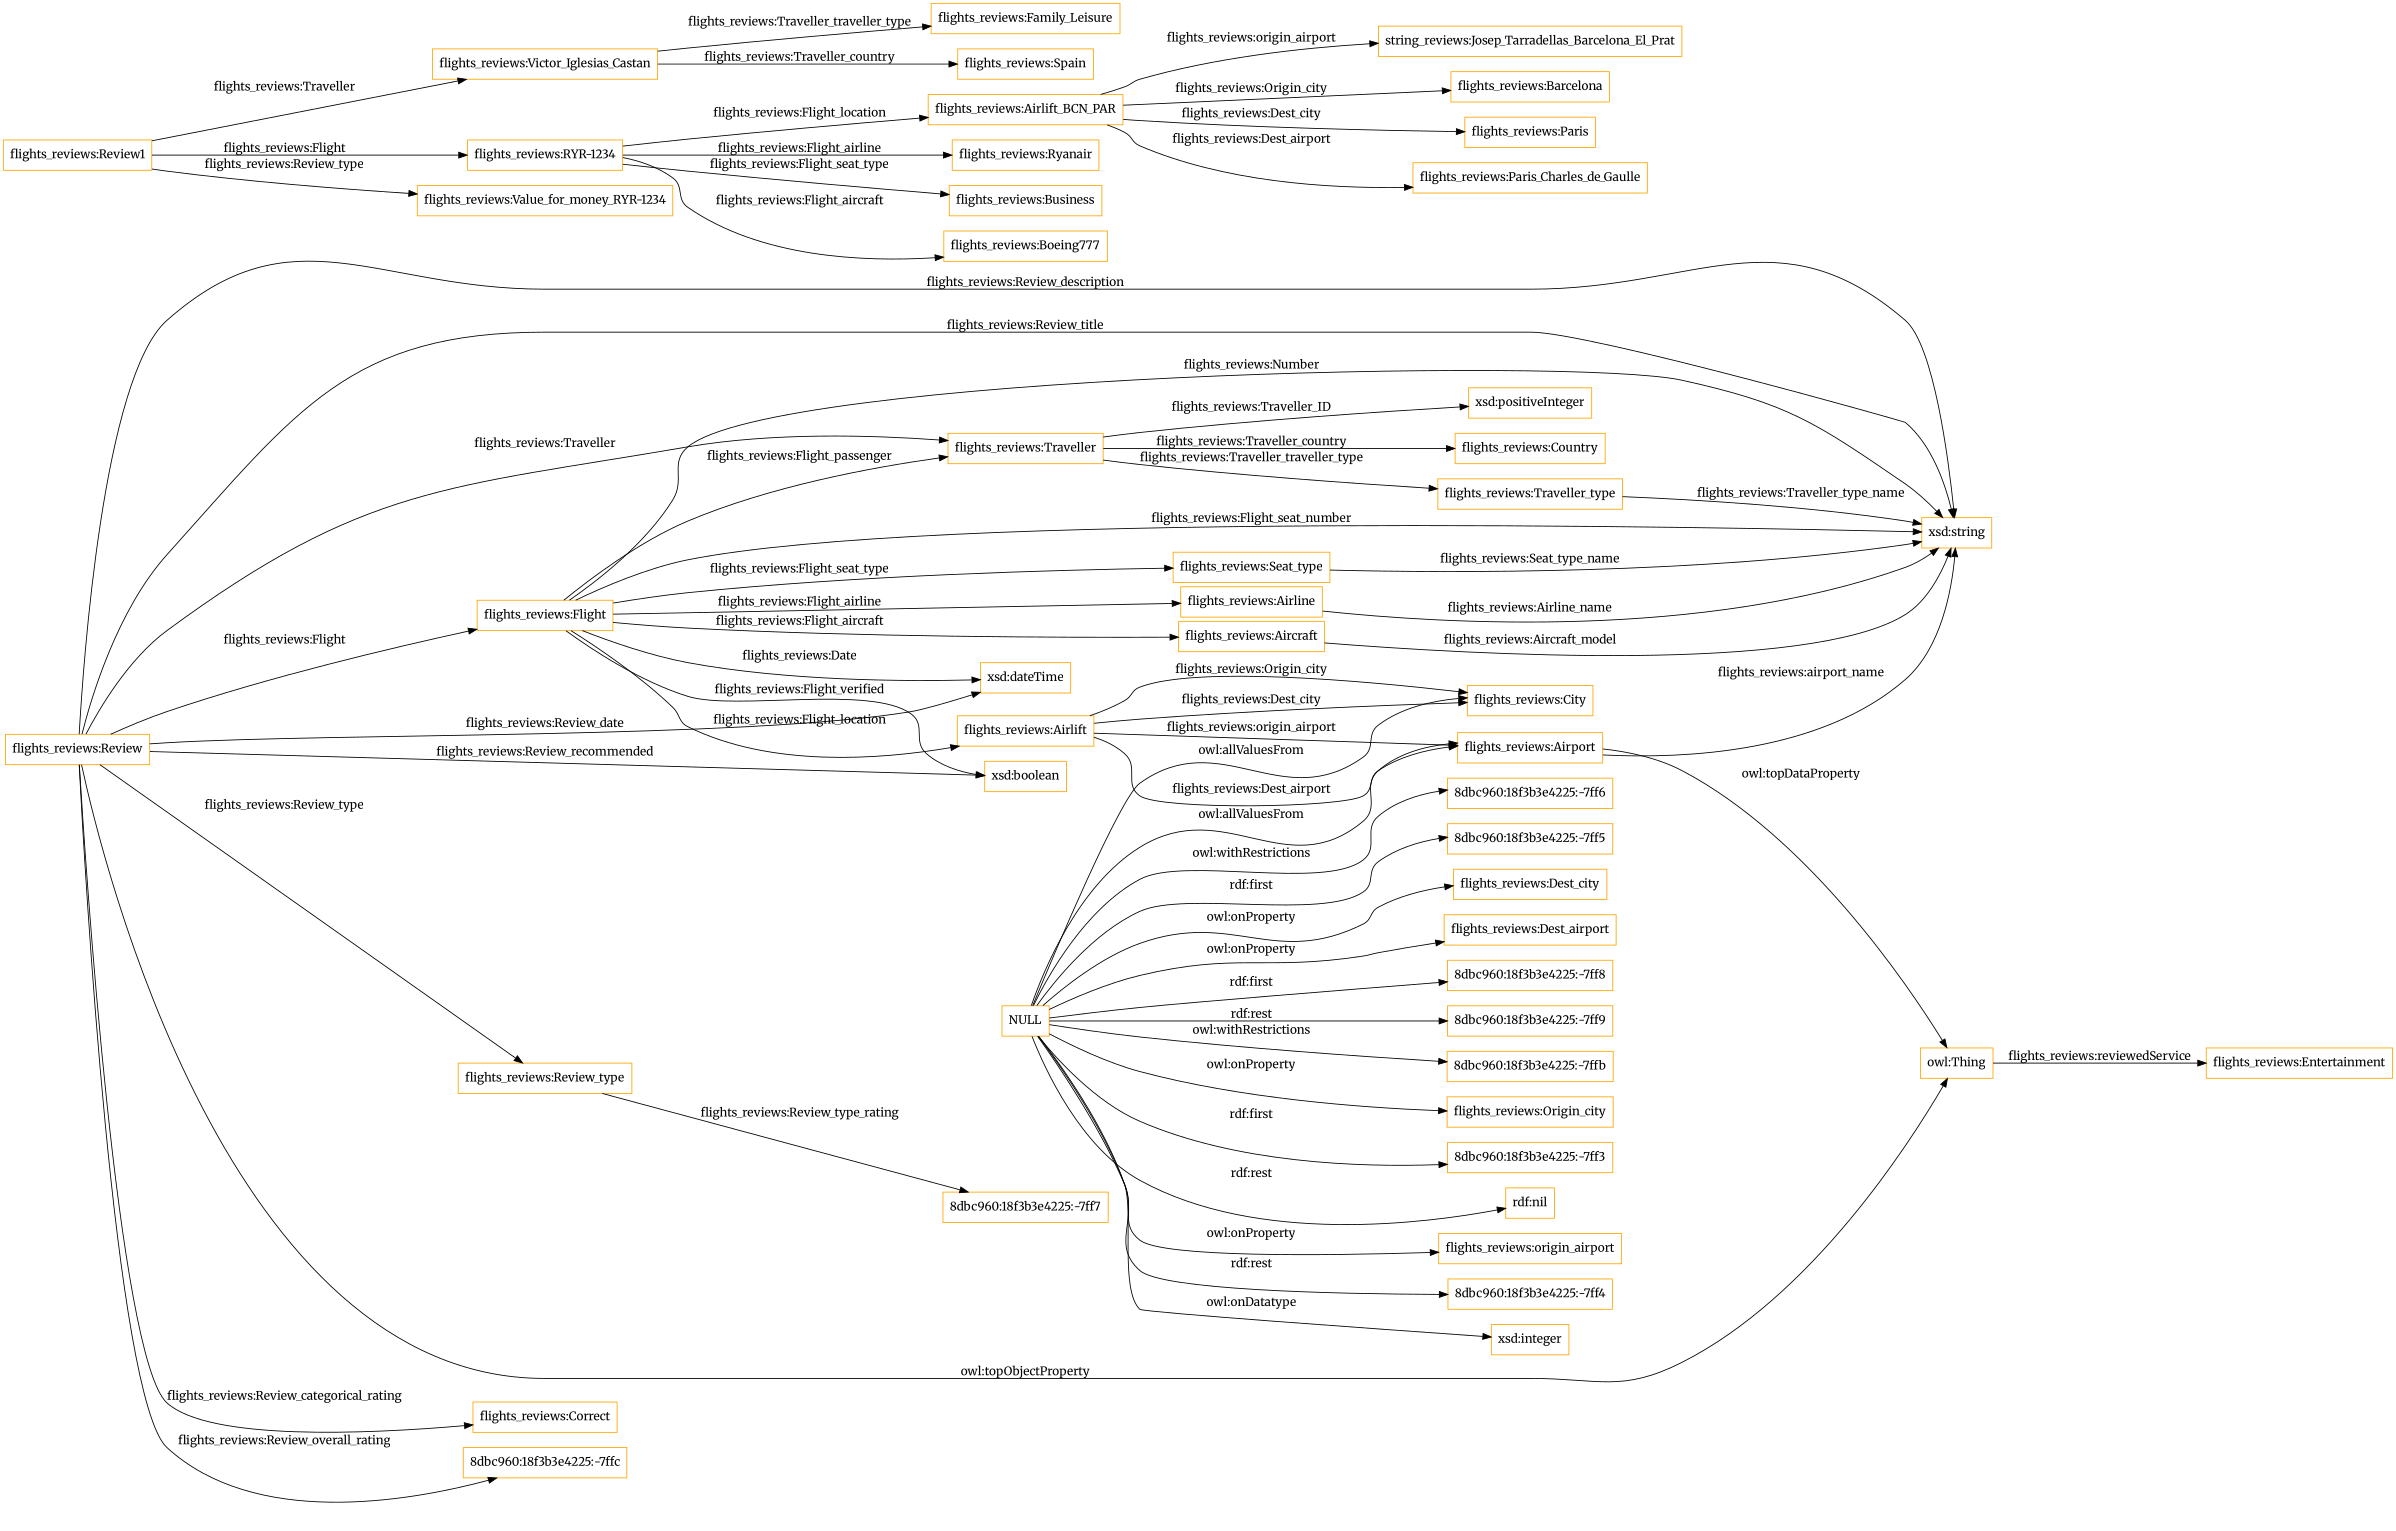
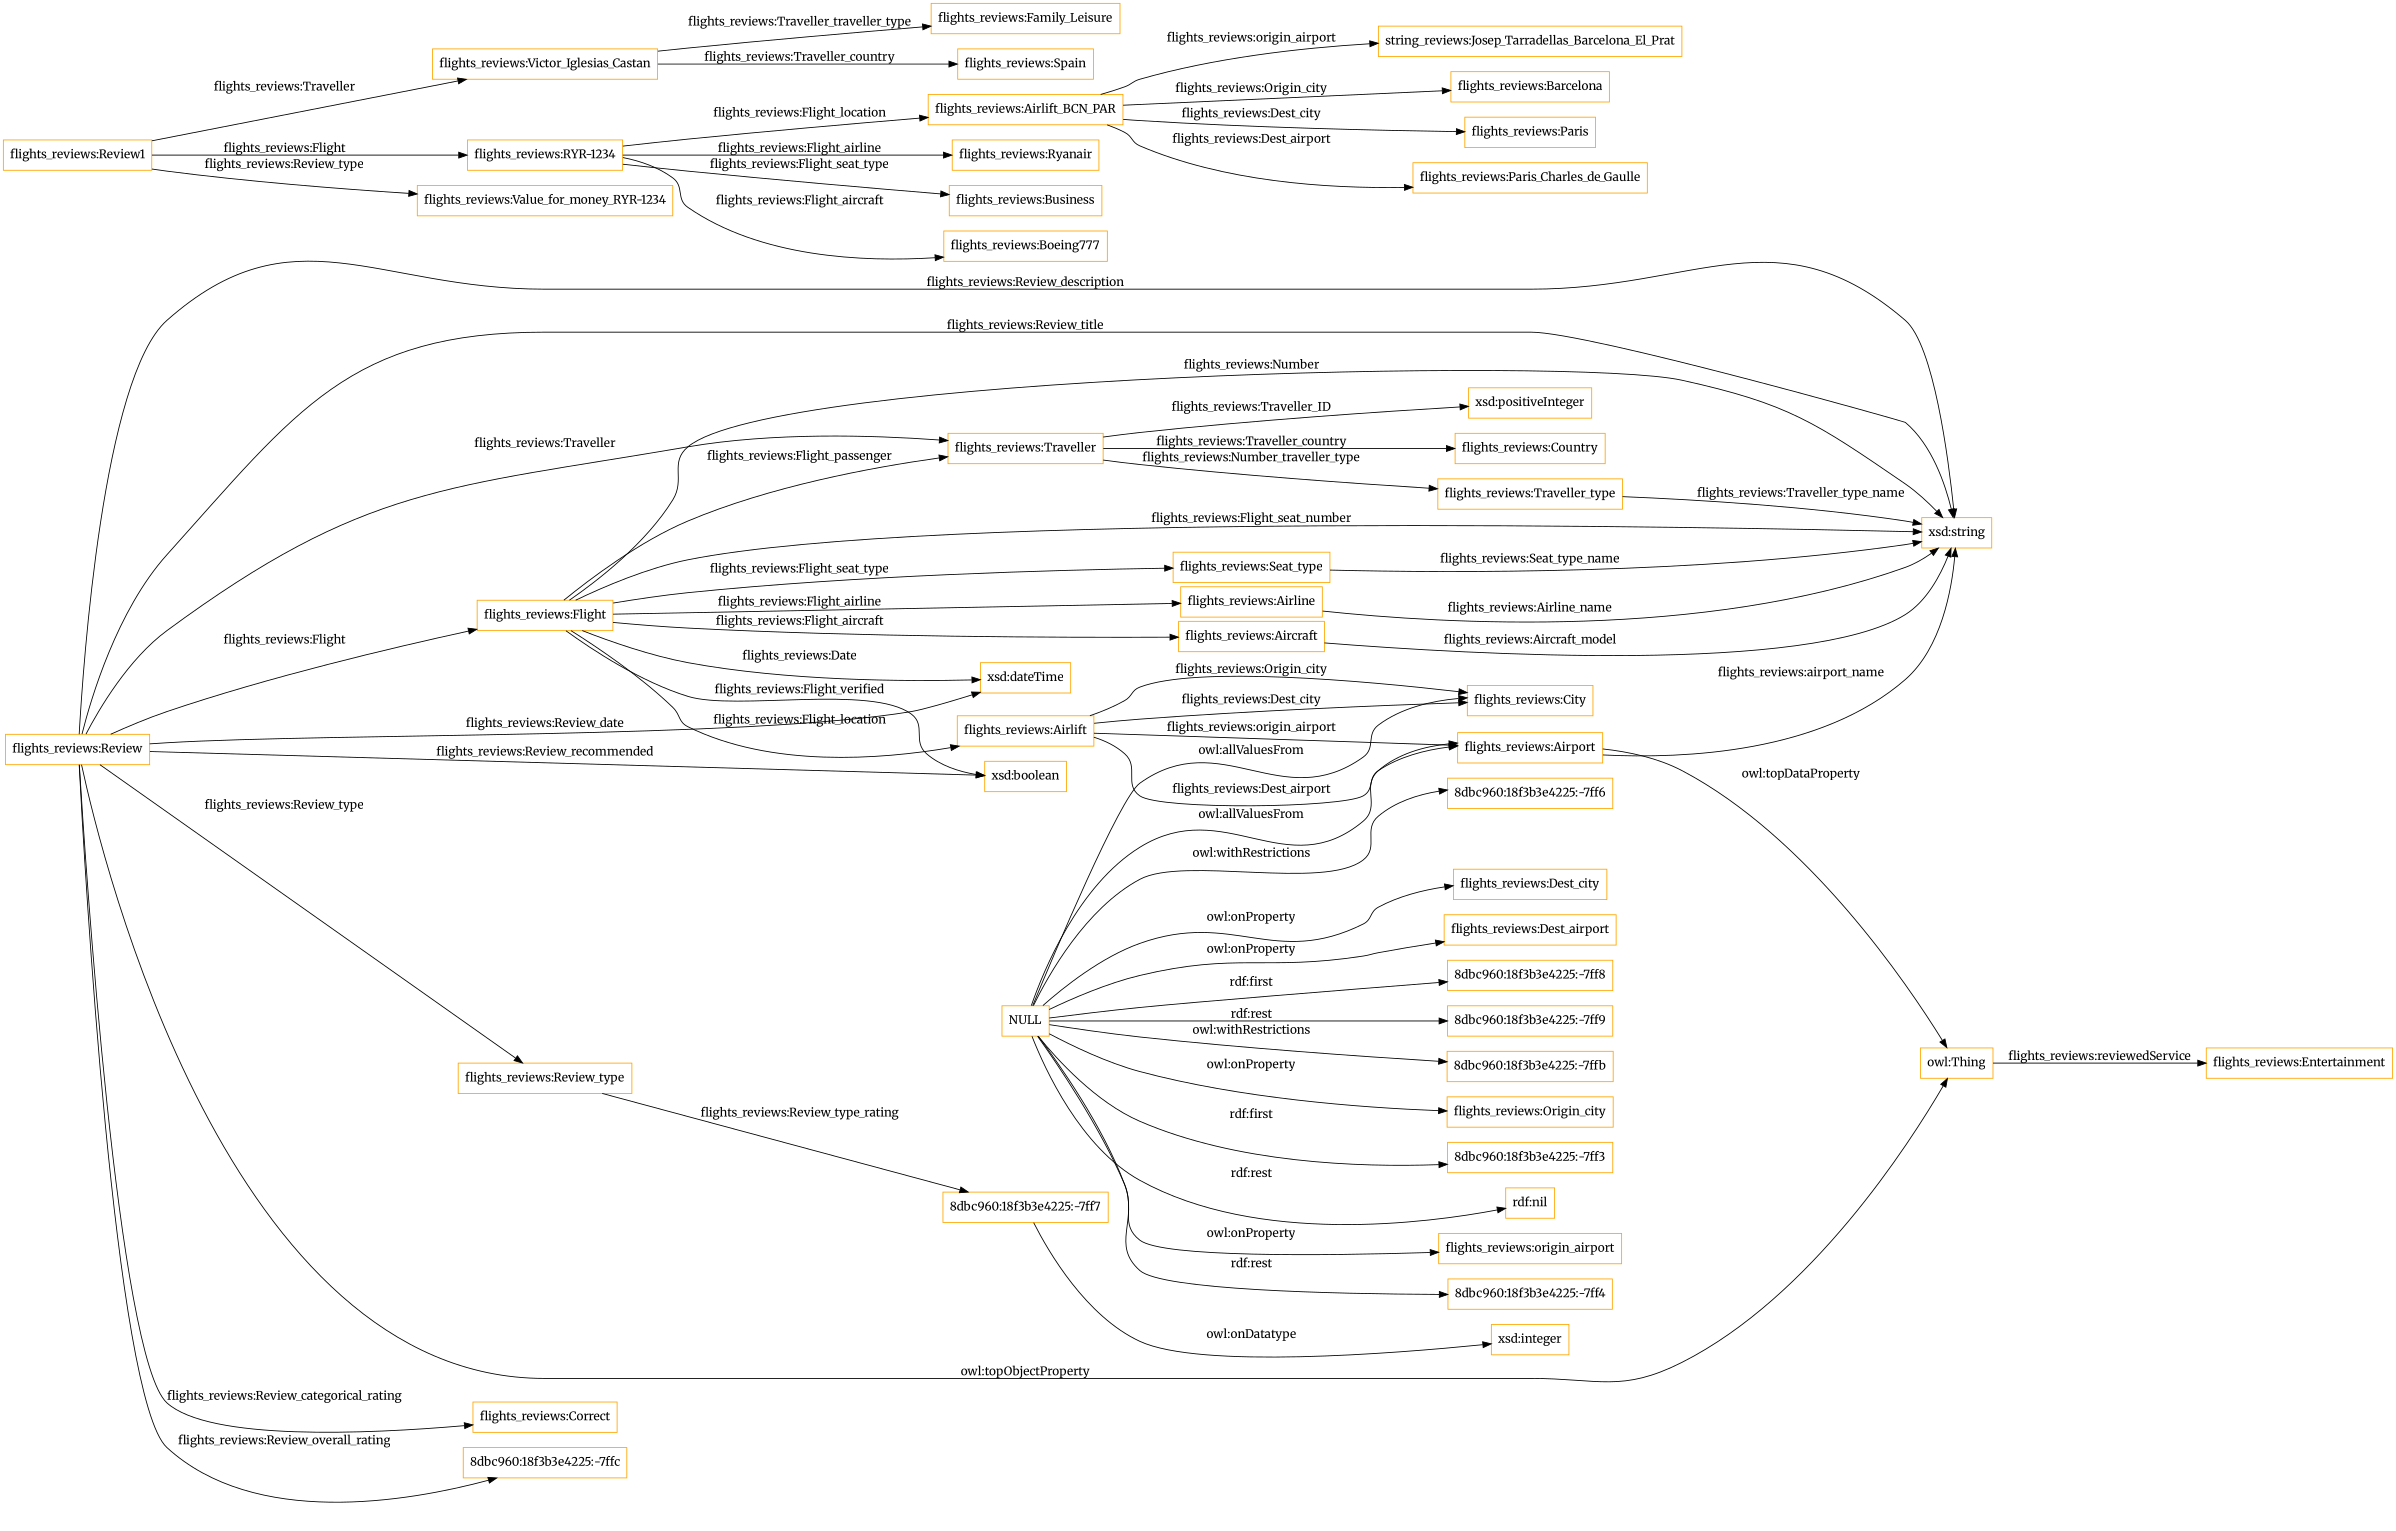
(1252, 458) -> (1252, 458)
(1530, 839) -> none
(1162, 1312) -> (1230, 1356)
